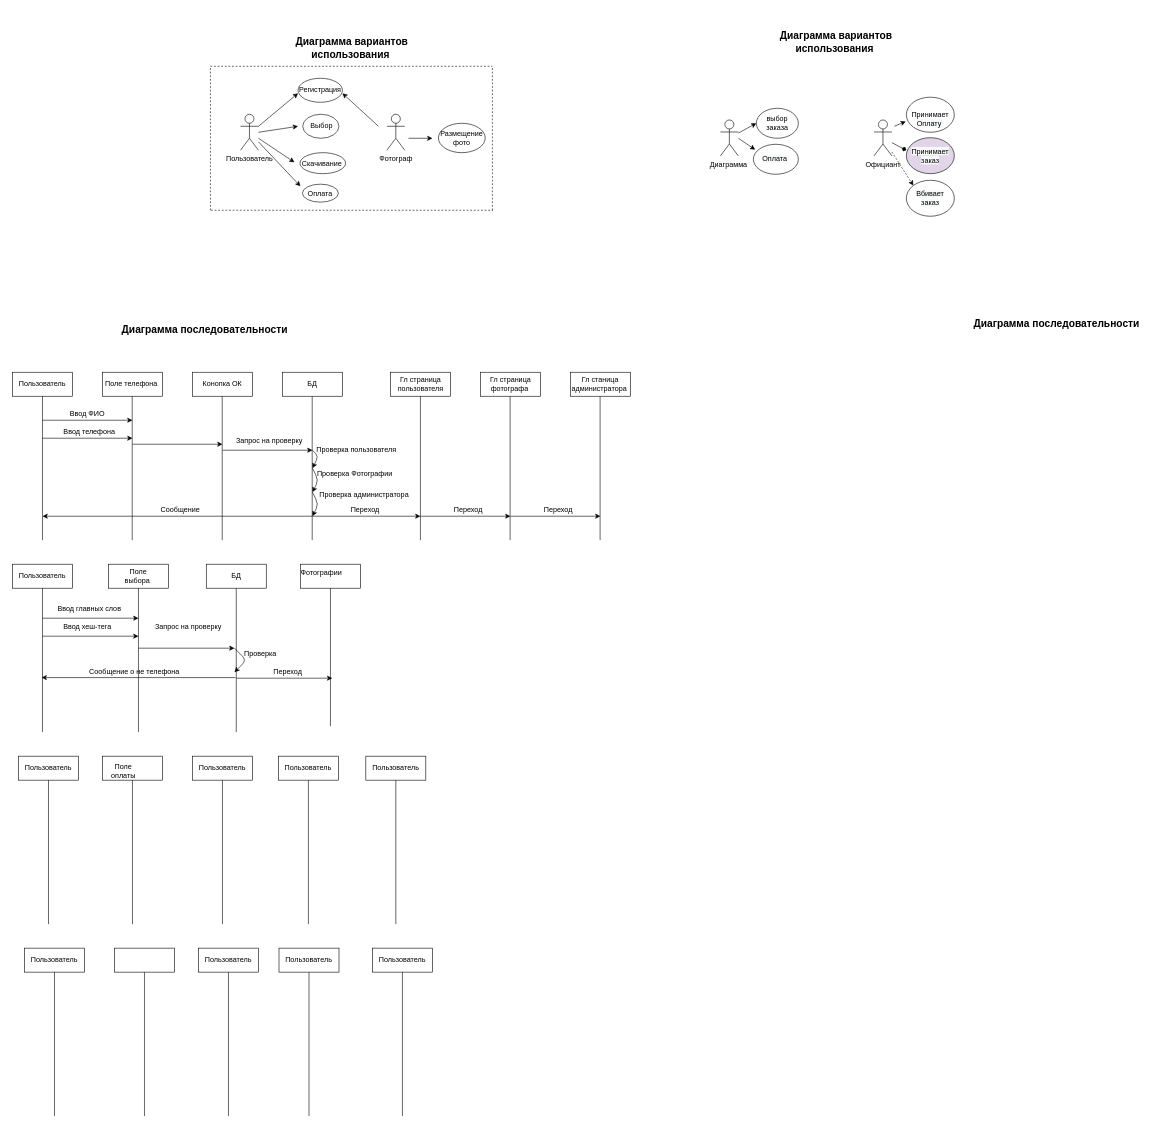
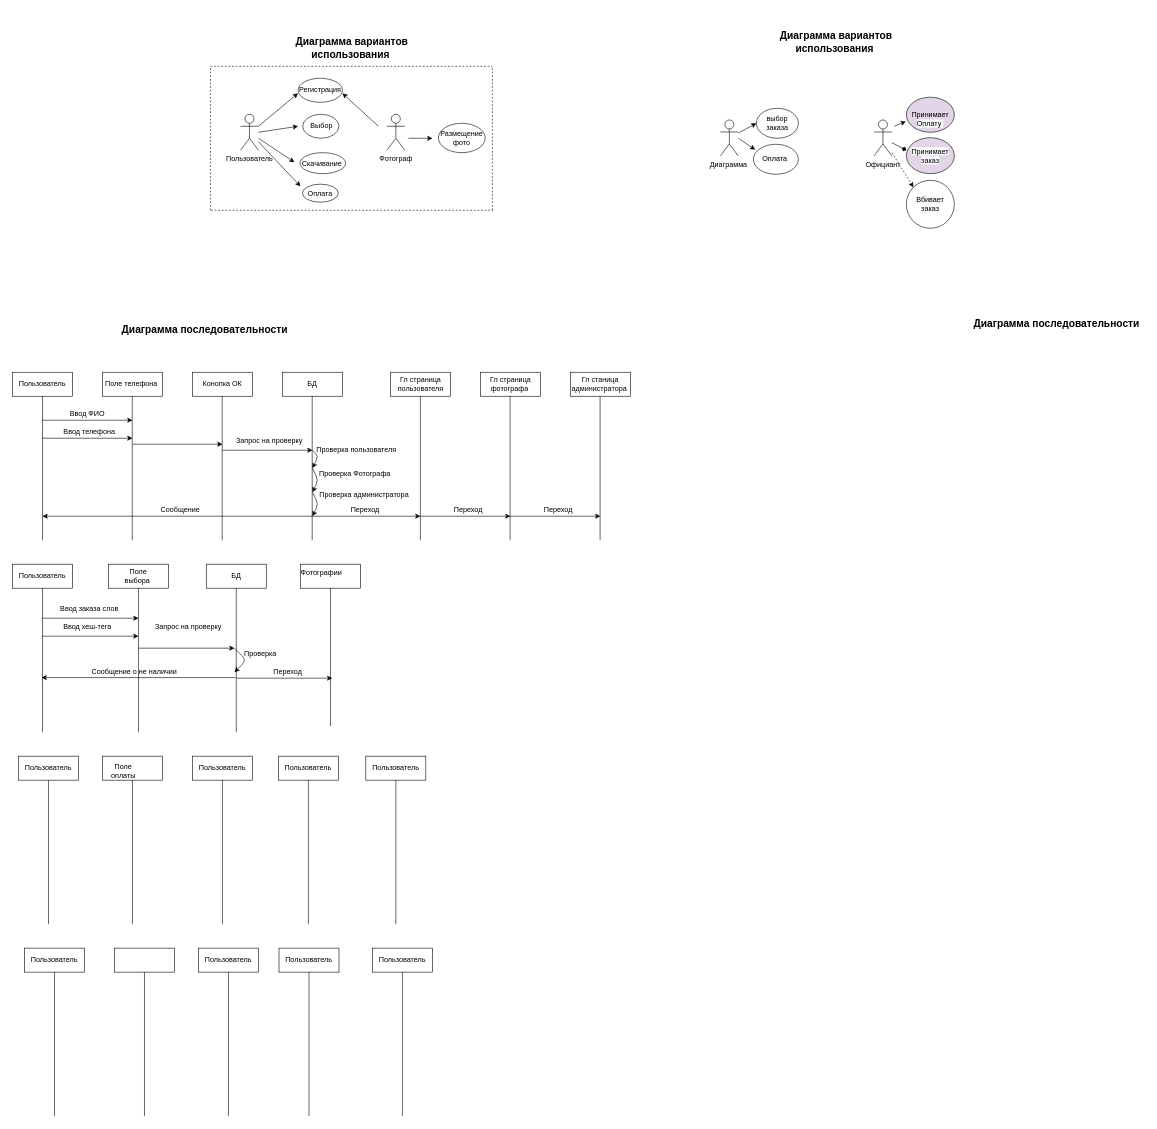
(930, 115) -> (930, 115)
(930, 198) -> (930, 204)
(356, 474) -> (356, 474)
(90, 609) -> (90, 609)
(135, 672) -> (135, 672)
